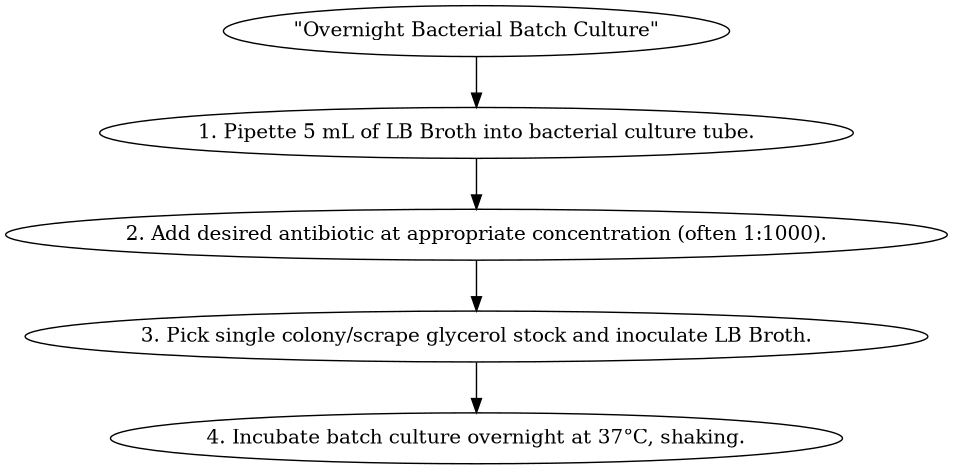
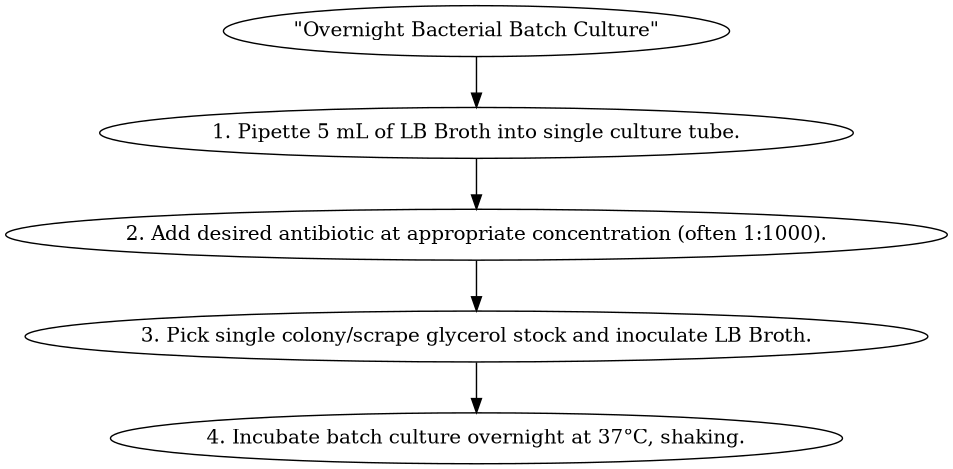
(476, 133) -> (476, 133)
